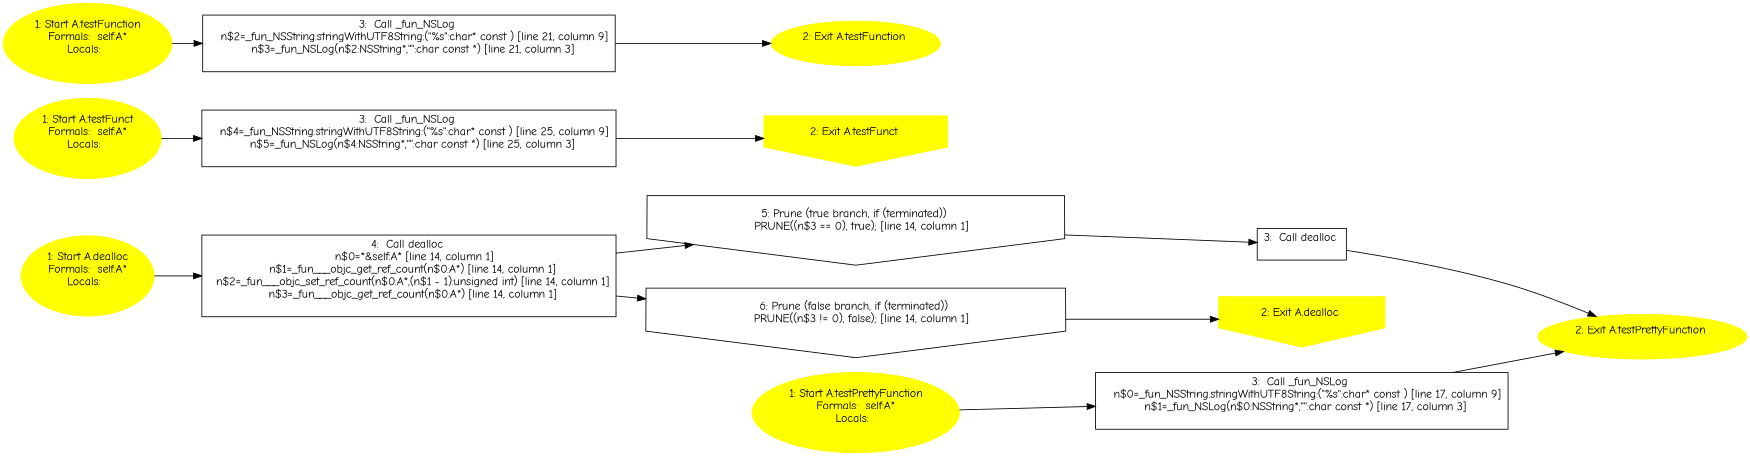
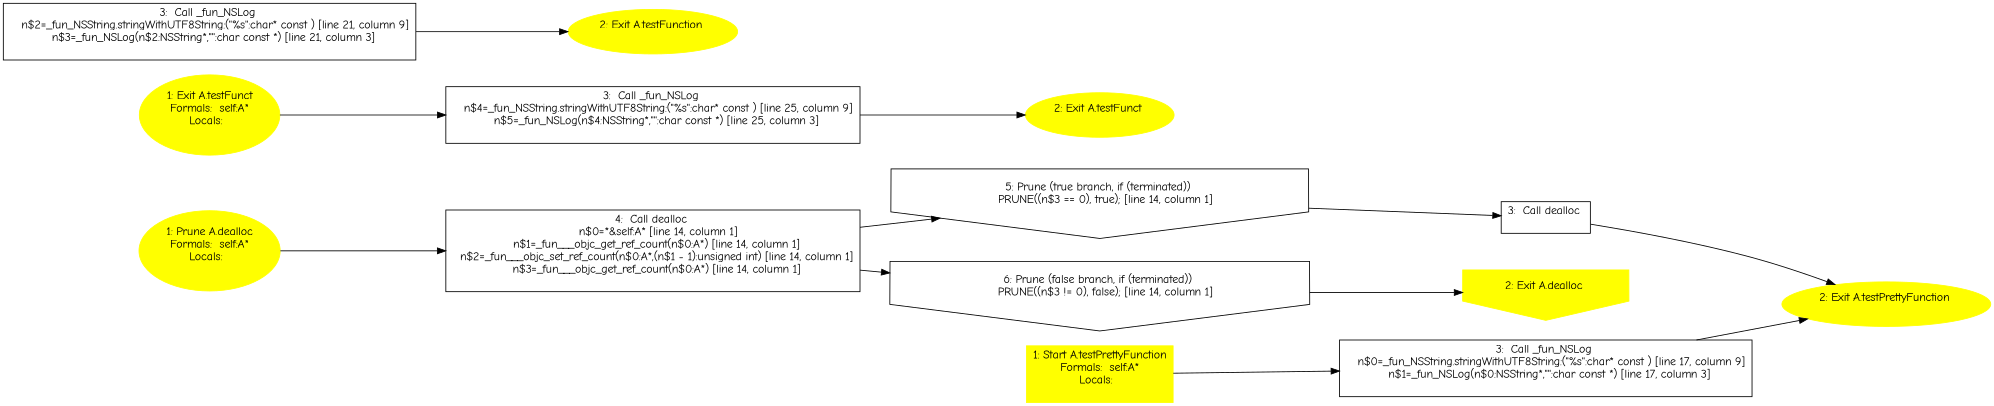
(88, 43) -> none
(88, 138) -> (210, 115)
(856, 138) -> (1100, 115)
(88, 276) -> (210, 251)
(856, 413) -> (1100, 374)
